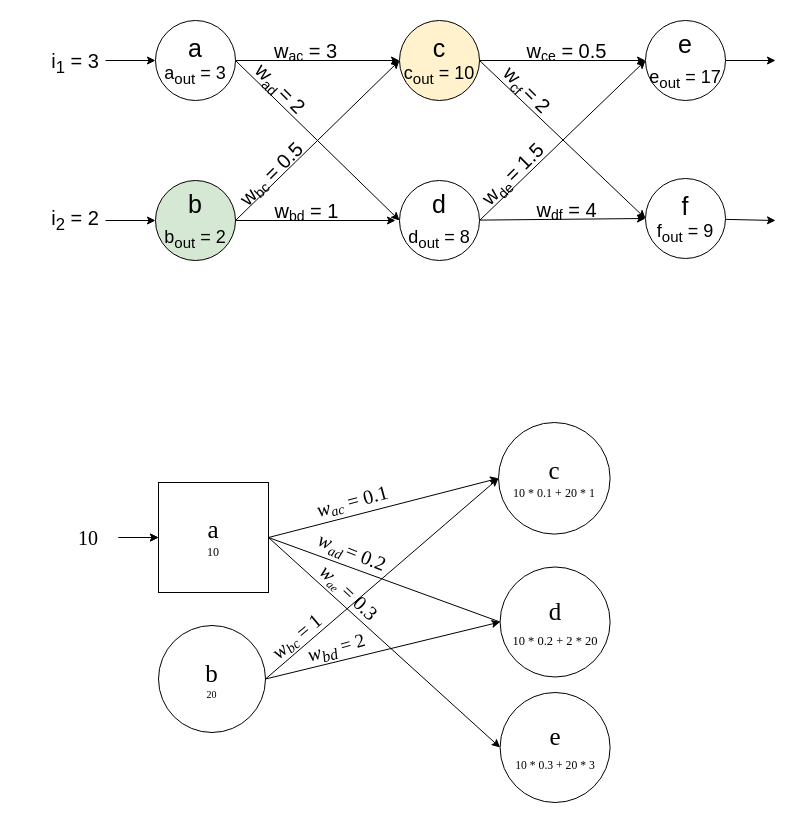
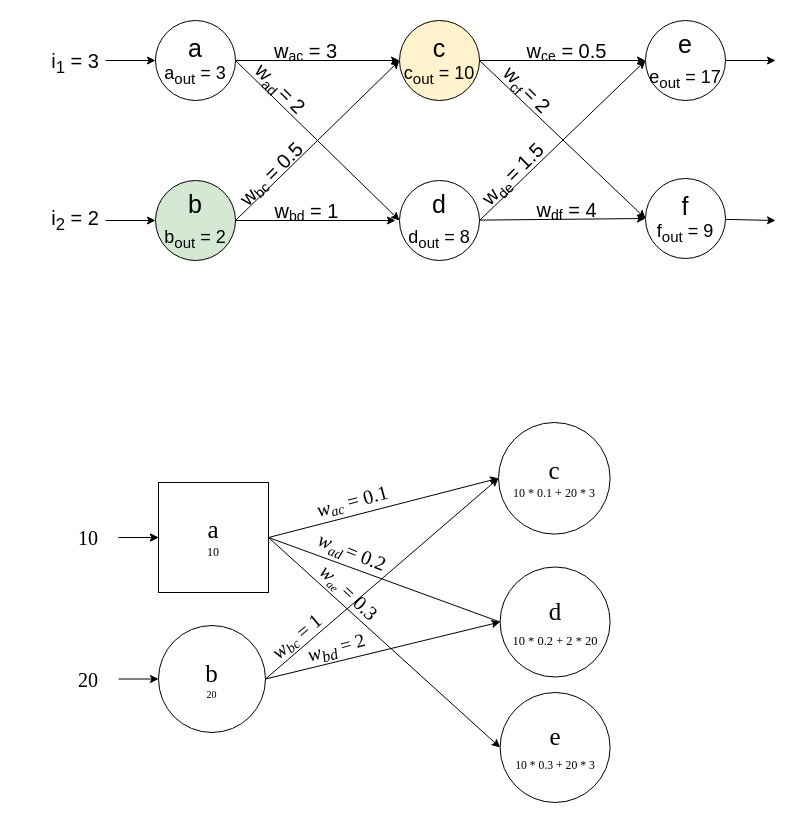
(555, 479) -> (555, 479)
none -> (89, 679)
none -> (135, 679)
